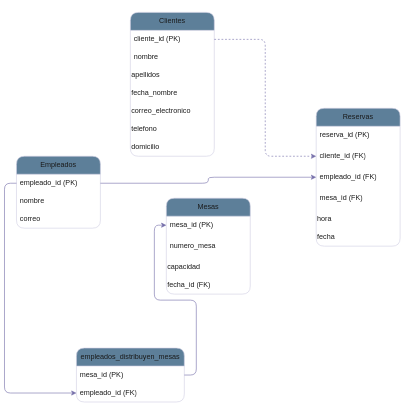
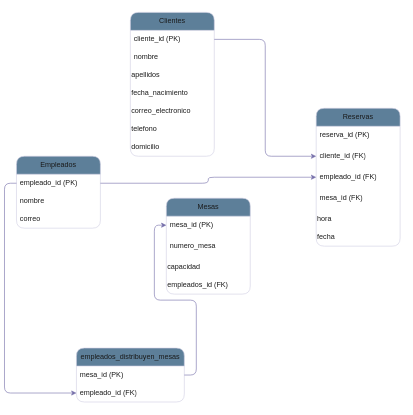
(156, 93) -> (162, 93)
(266, 95) -> (266, 95)
(192, 285) -> (199, 285)
